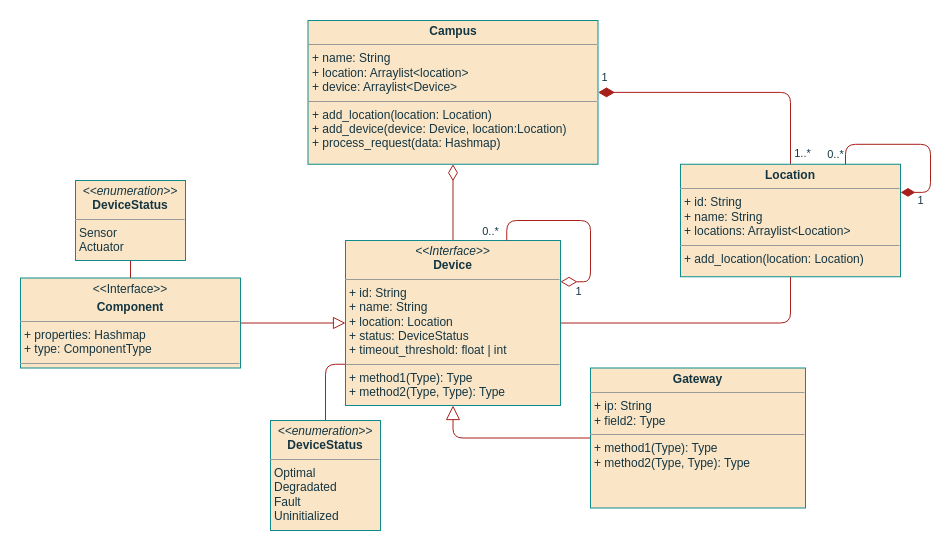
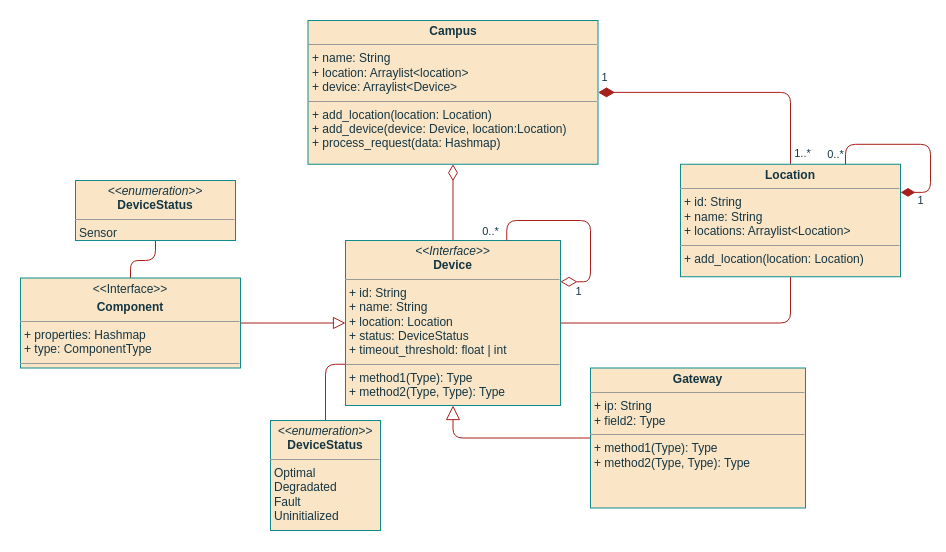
(131, 221) -> (156, 211)
